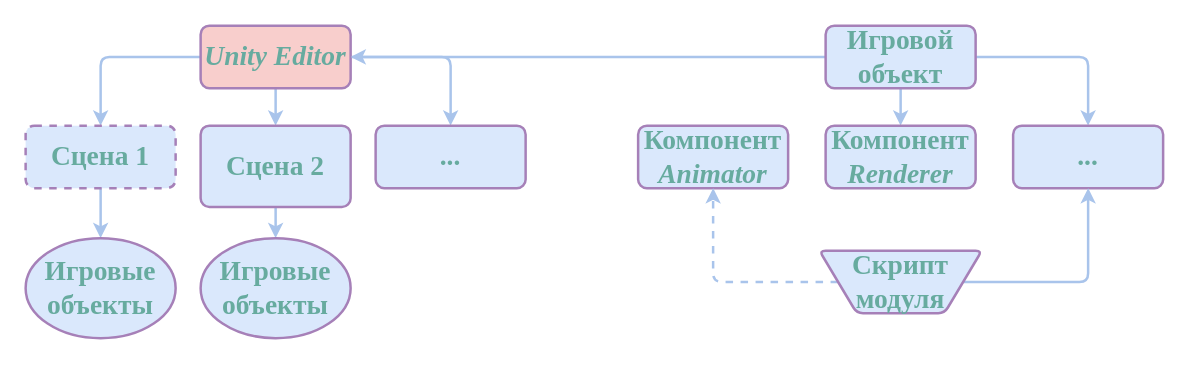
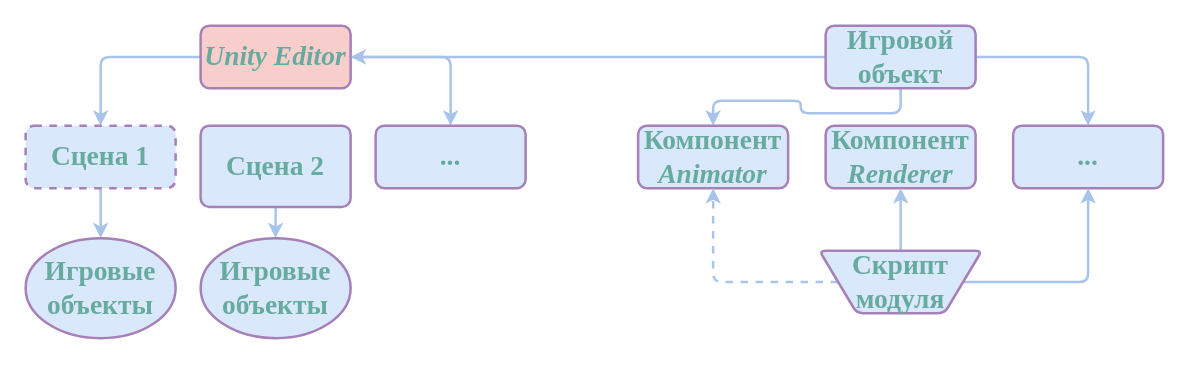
(276, 109) -> none
(901, 110) -> (801, 108)
none -> (901, 225)
